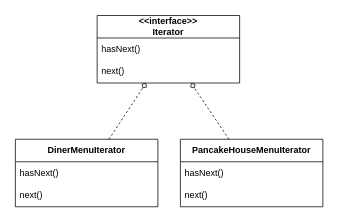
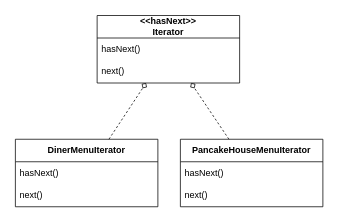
(168, 27) -> (168, 27)
